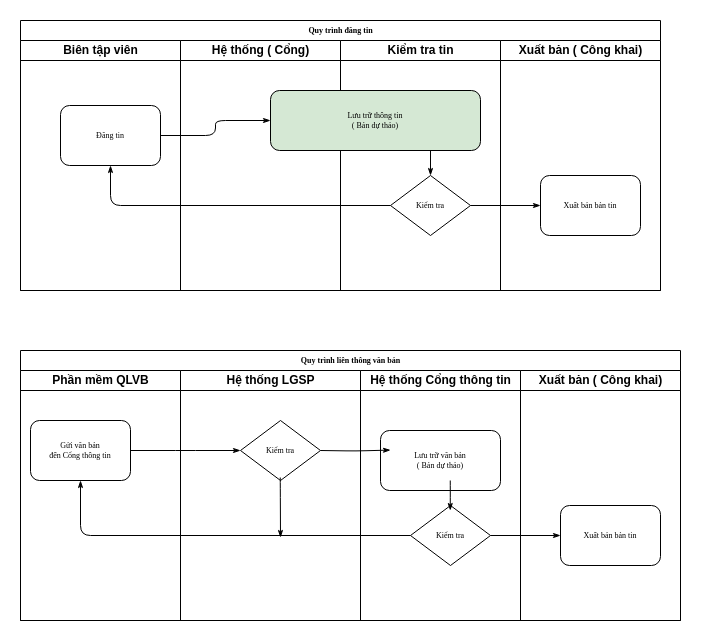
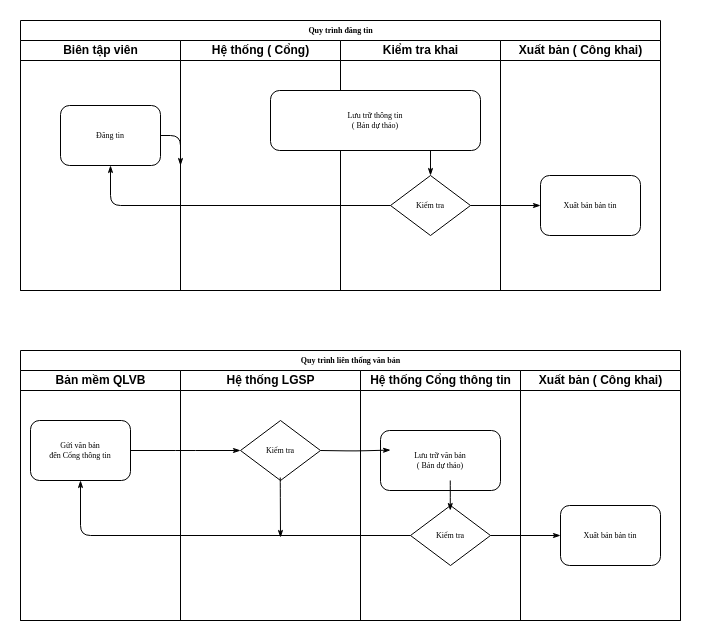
(421, 51) -> (421, 51)
(376, 121) -> (376, 121)
(216, 124) -> (176, 136)
(351, 361) -> (351, 361)
(101, 381) -> (101, 381)
